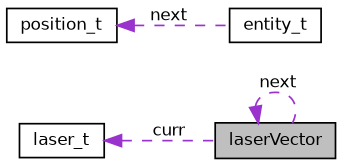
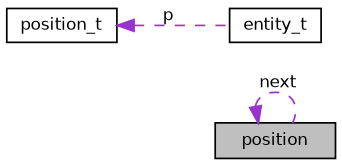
(166, 16) -> (166, 16)
(62, 141) -> none
(275, 141) -> (275, 141)
